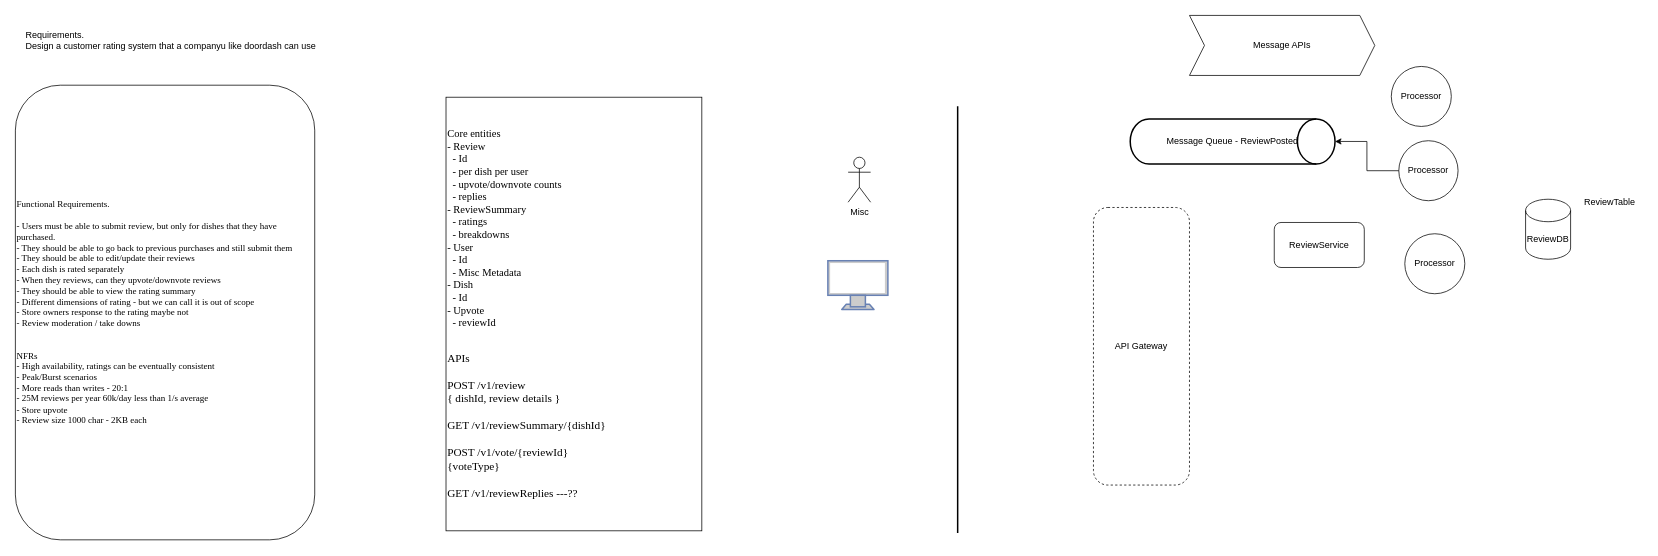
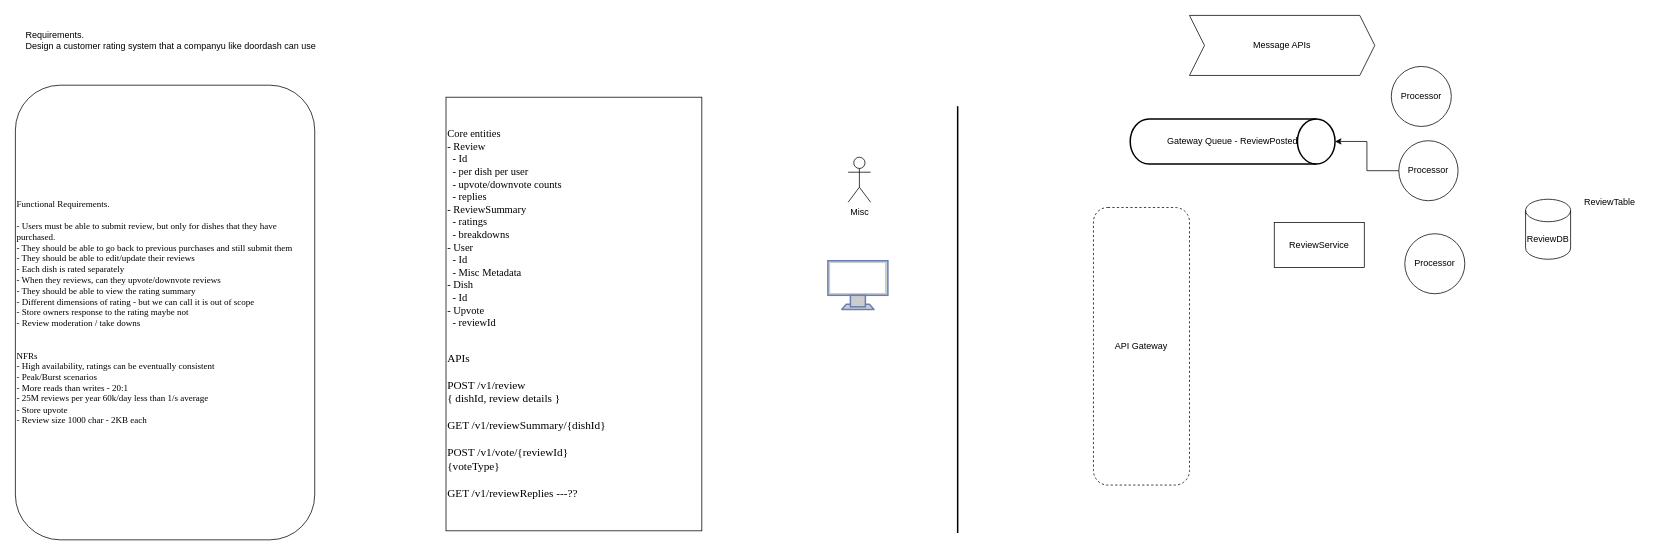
(1232, 141) -> (1232, 141)
(1319, 245) -> (1319, 245)
